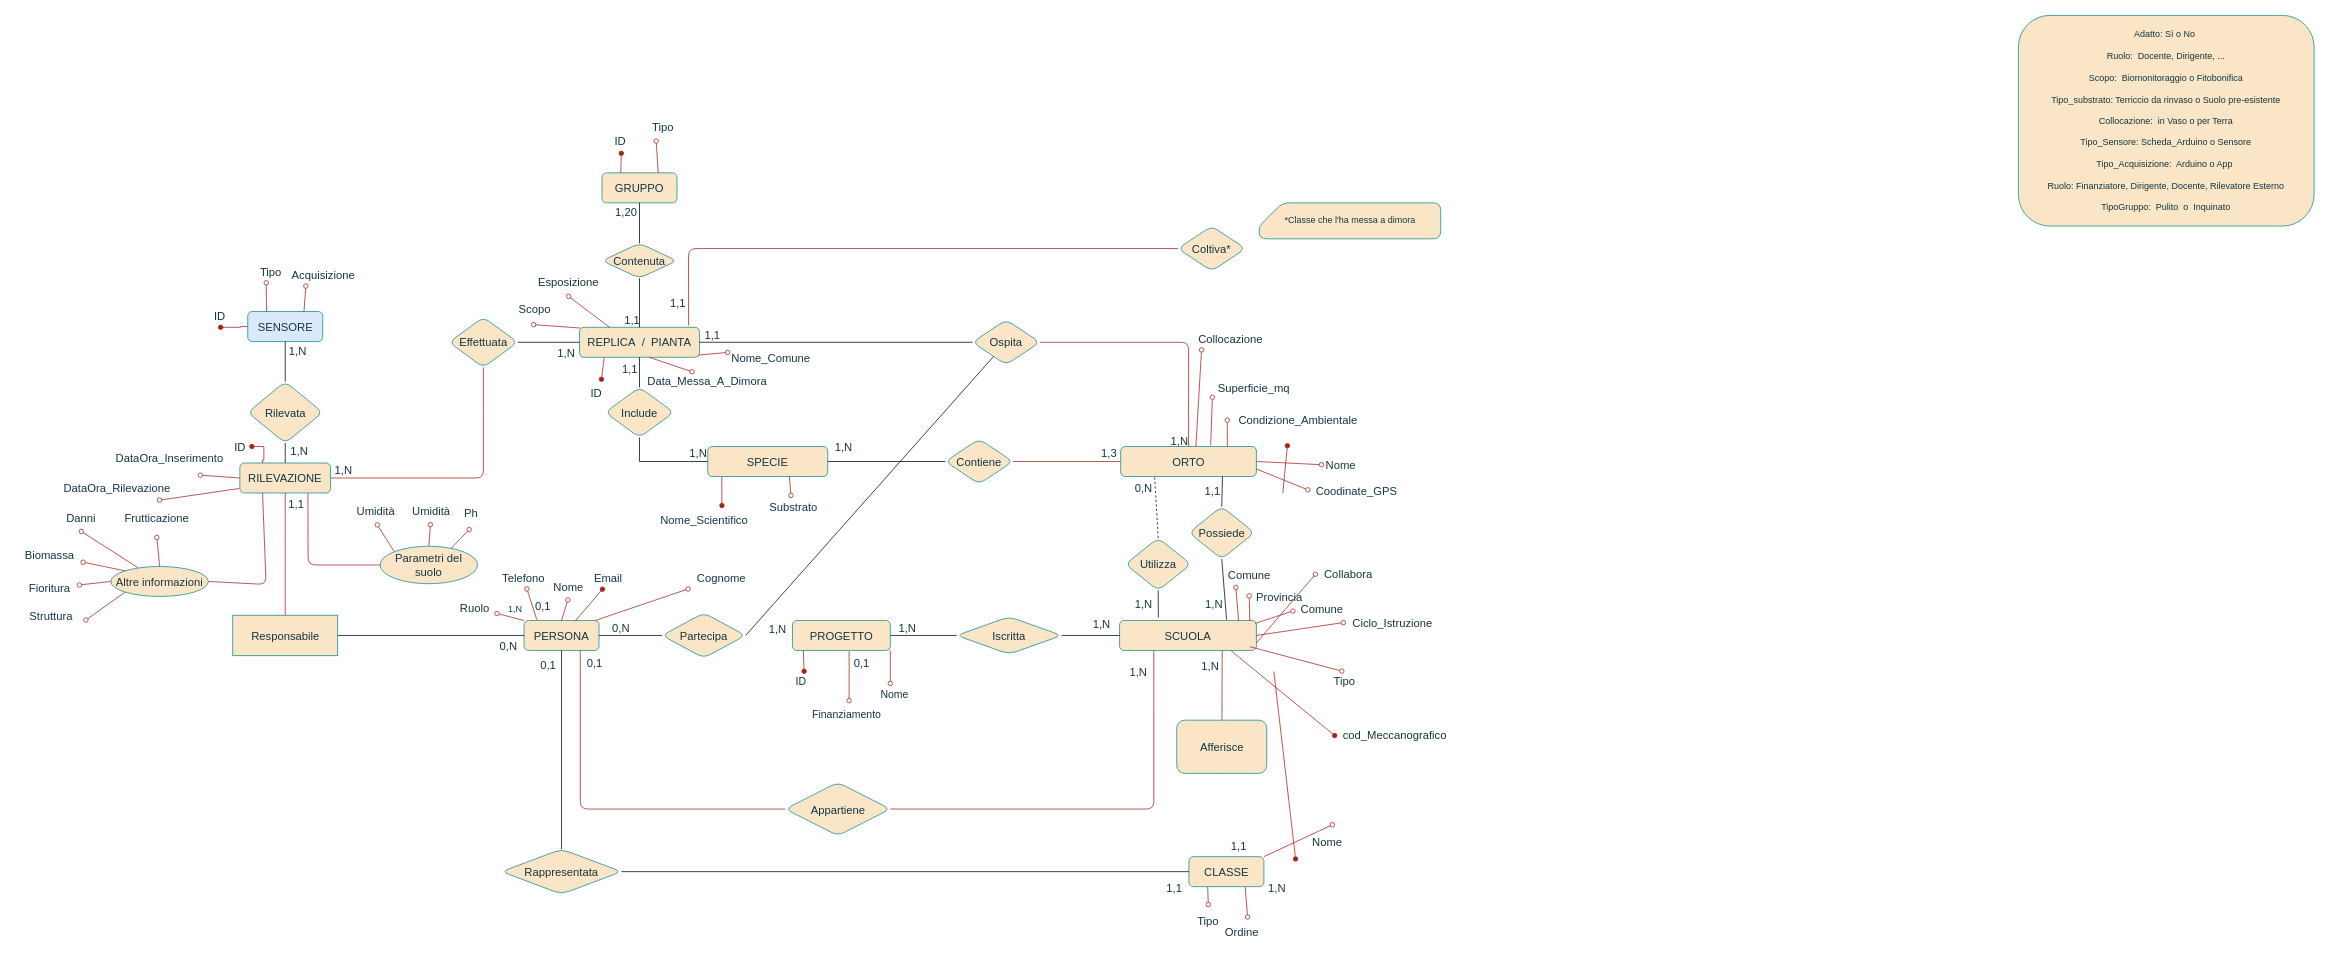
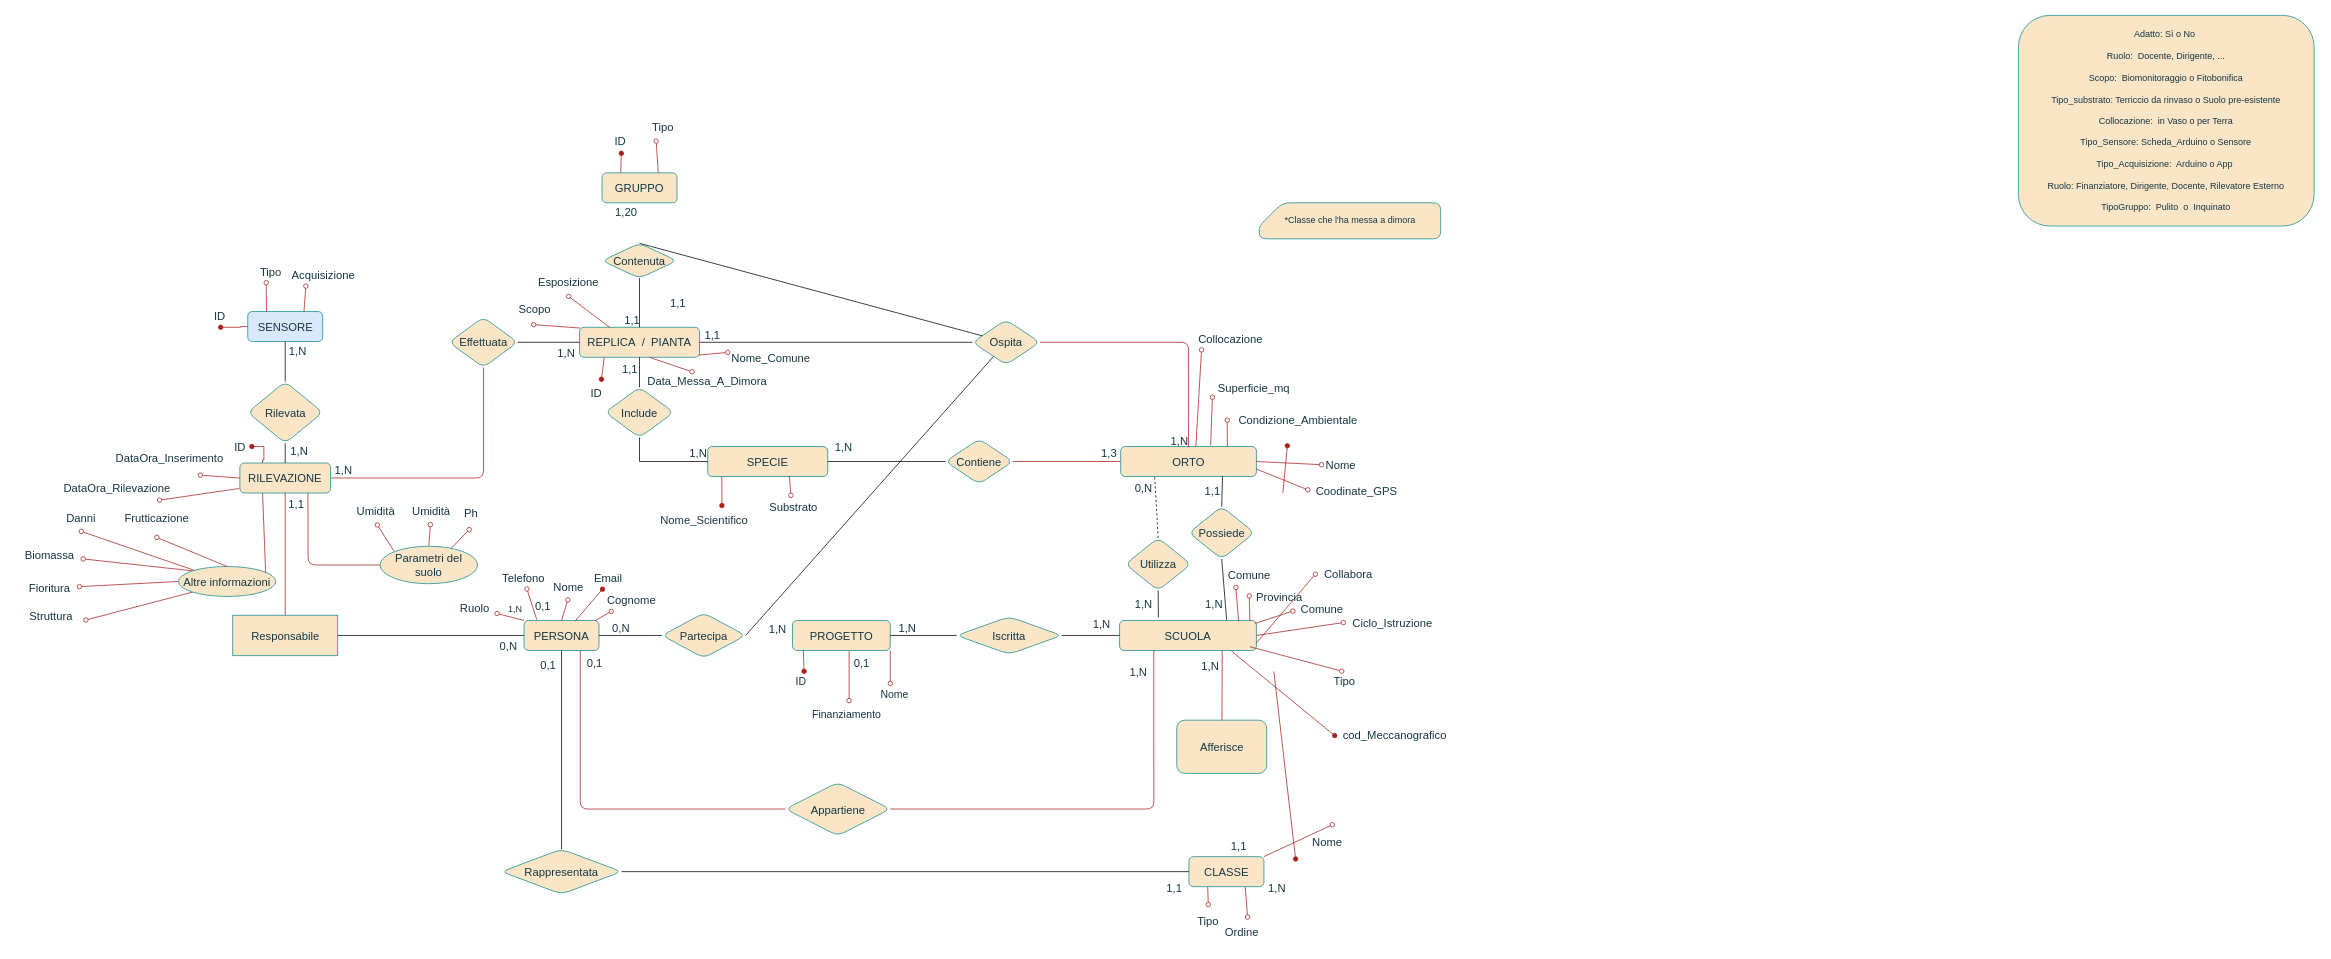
(639, 223) -> (811, 290)
(897, 249) -> none
(1212, 249) -> none
(721, 578) -> (631, 600)
(159, 582) -> (227, 582)
